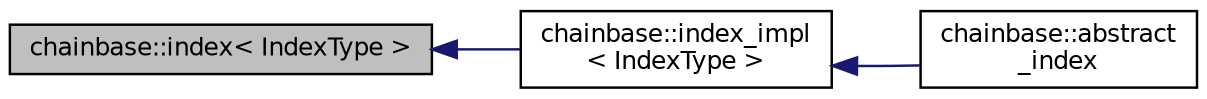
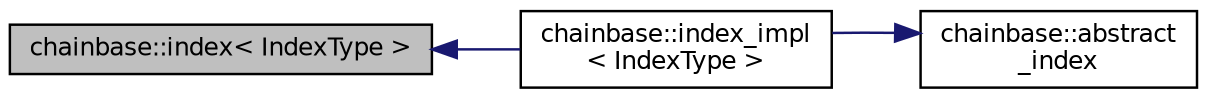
(889, 66) -> (864, 33)
